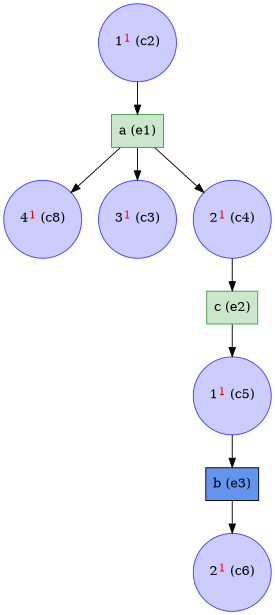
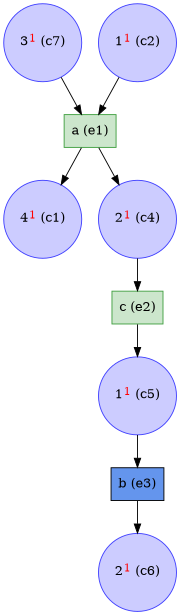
(137, 159) -> (69, 92)
(51, 218) -> (51, 218)
(146, 218) -> (51, 41)
